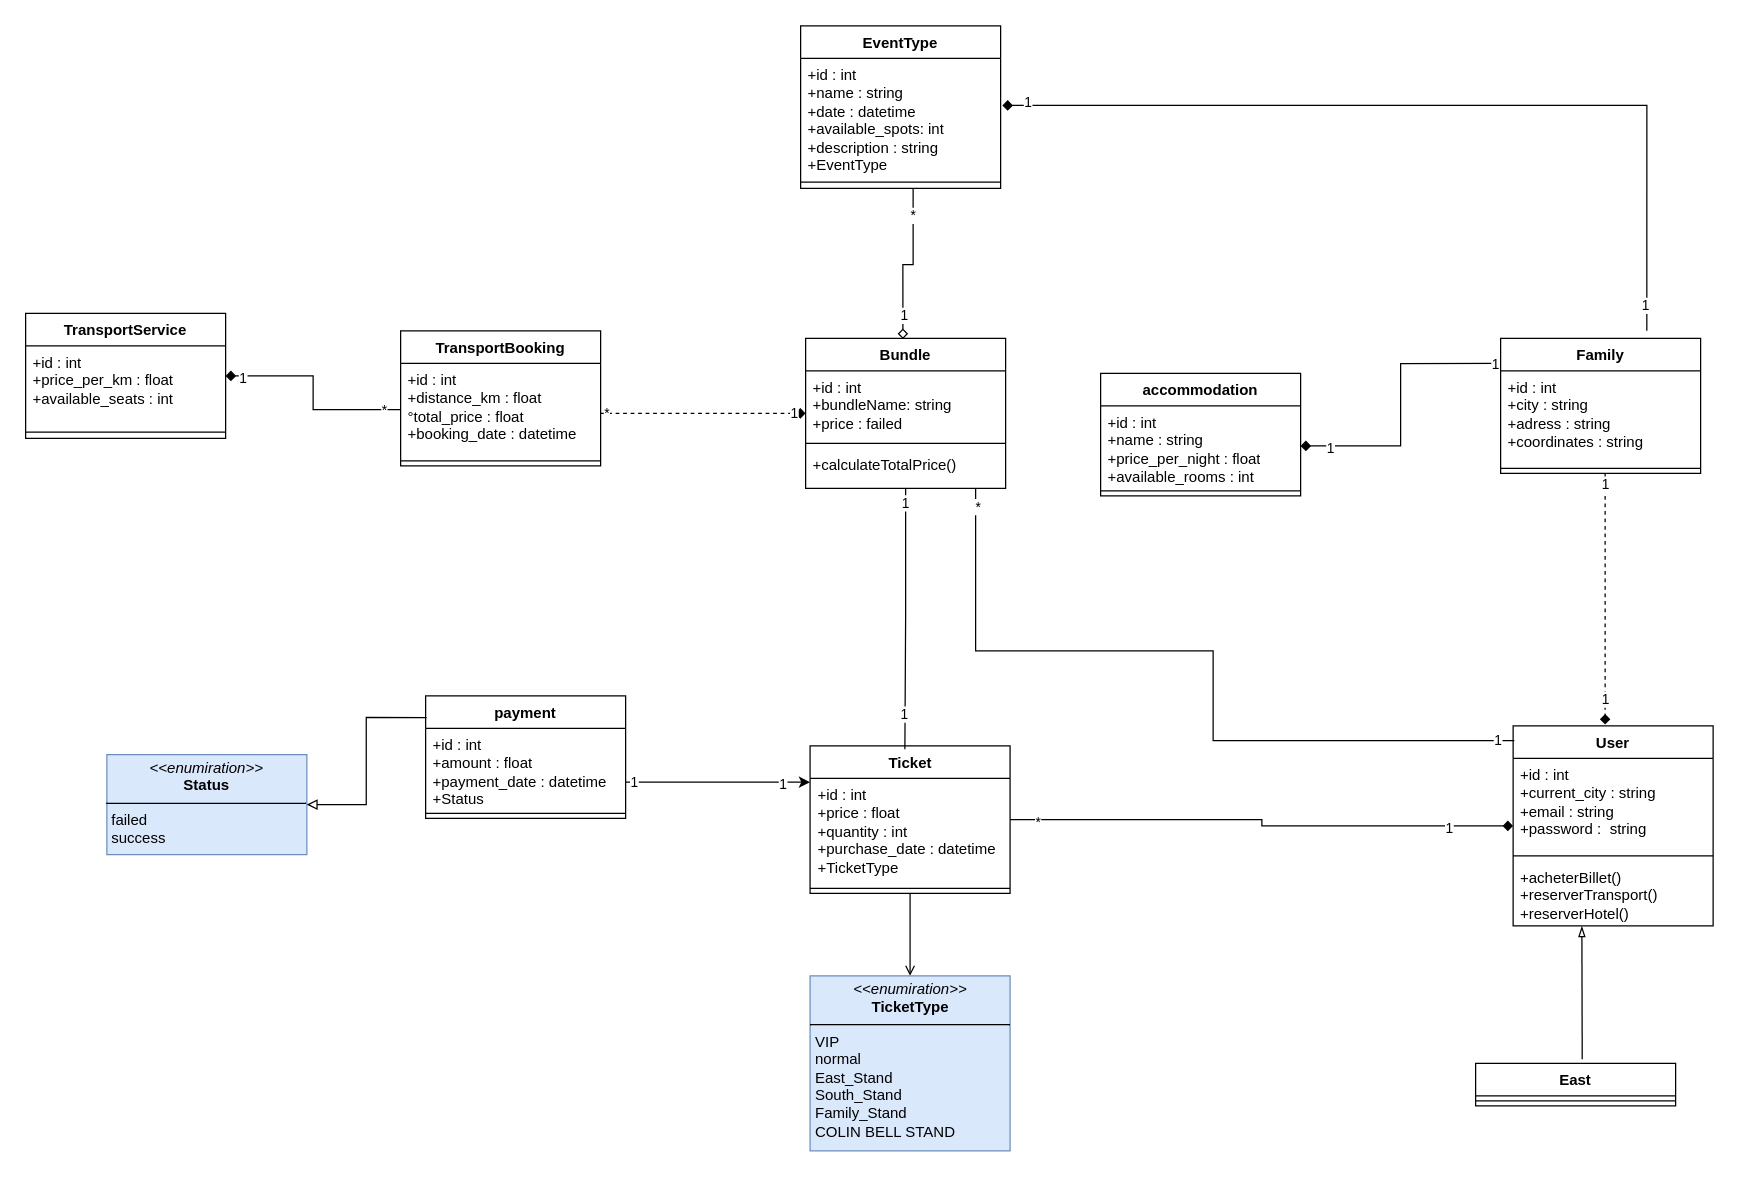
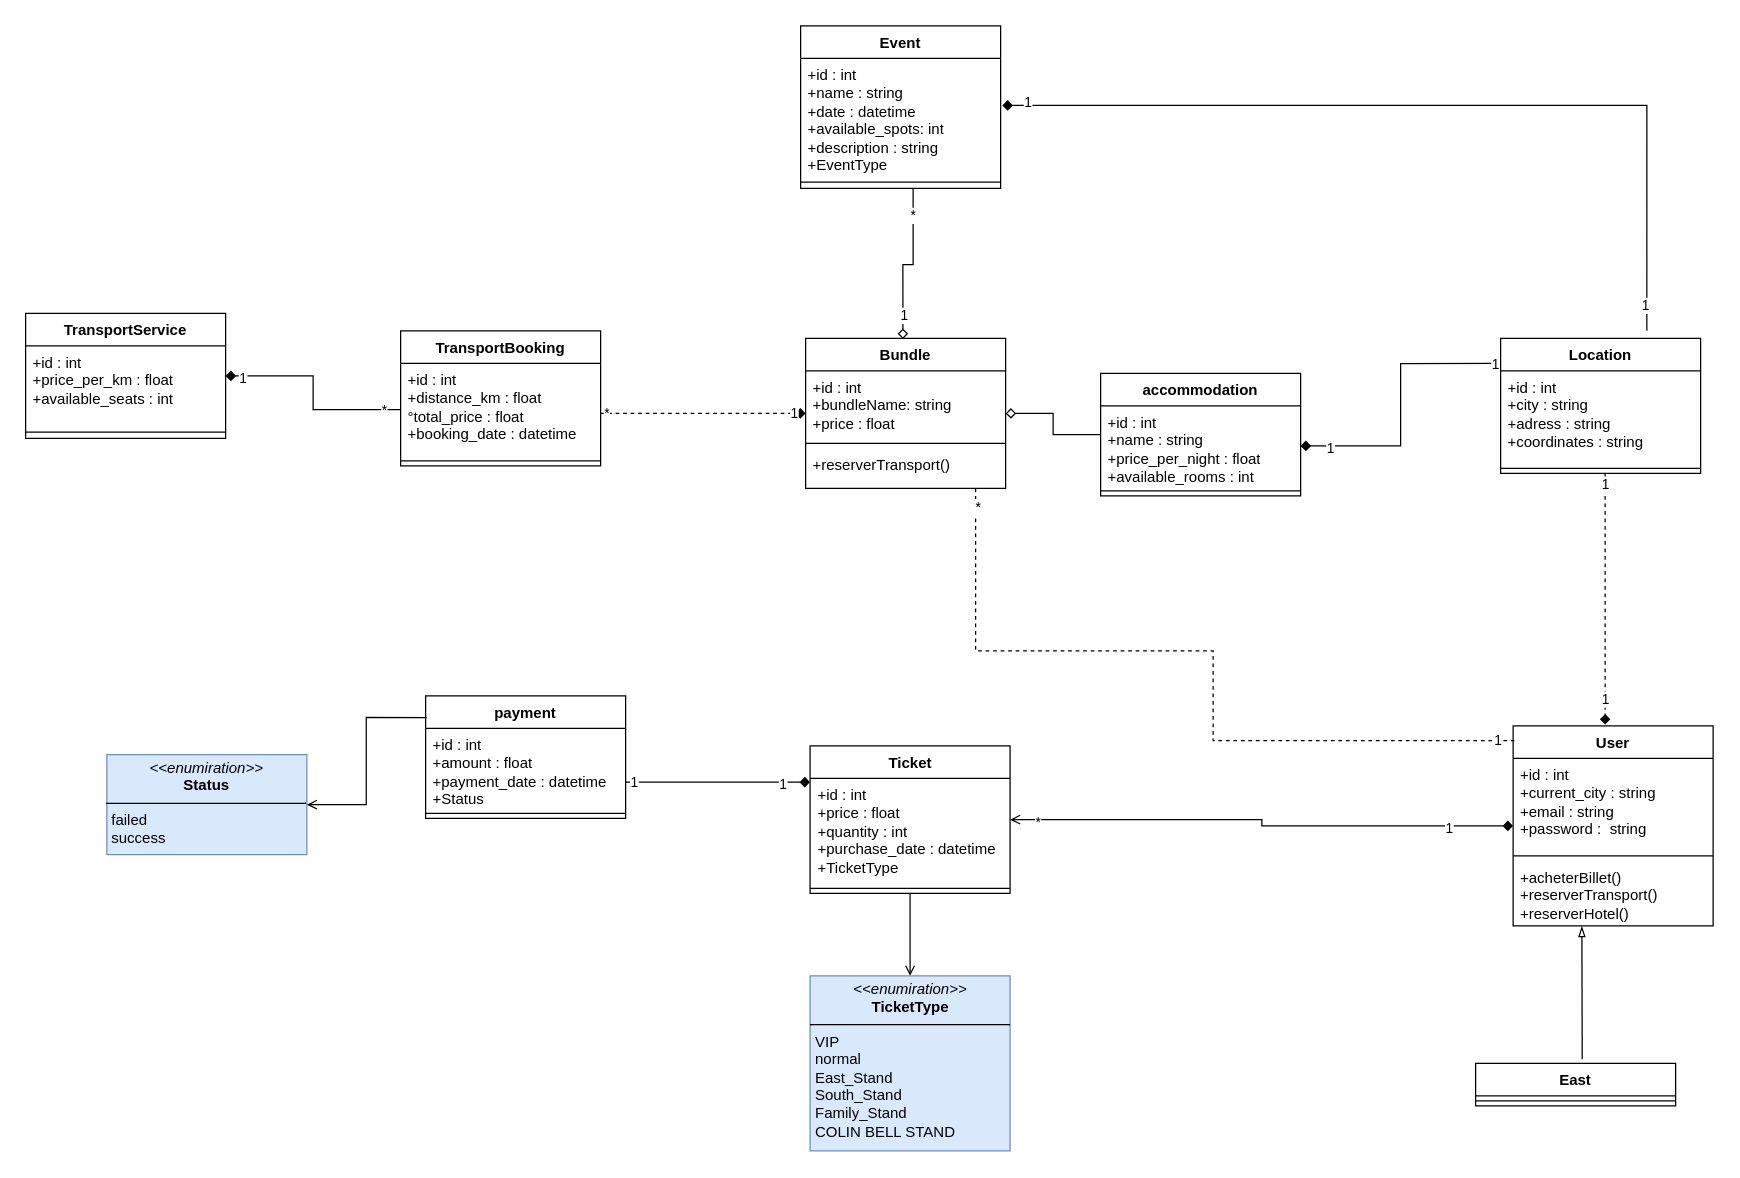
(901, 43) -> (901, 43)
(1601, 356) -> (1601, 356)
(885, 406) -> (885, 406)
none -> (1053, 427)
(898, 466) -> (897, 466)
(906, 620) -> none
(1211, 651) -> (1211, 651)
(800, 782) -> (799, 782)
(318, 804) -> (315, 804)
(1015, 819) -> (1016, 819)
